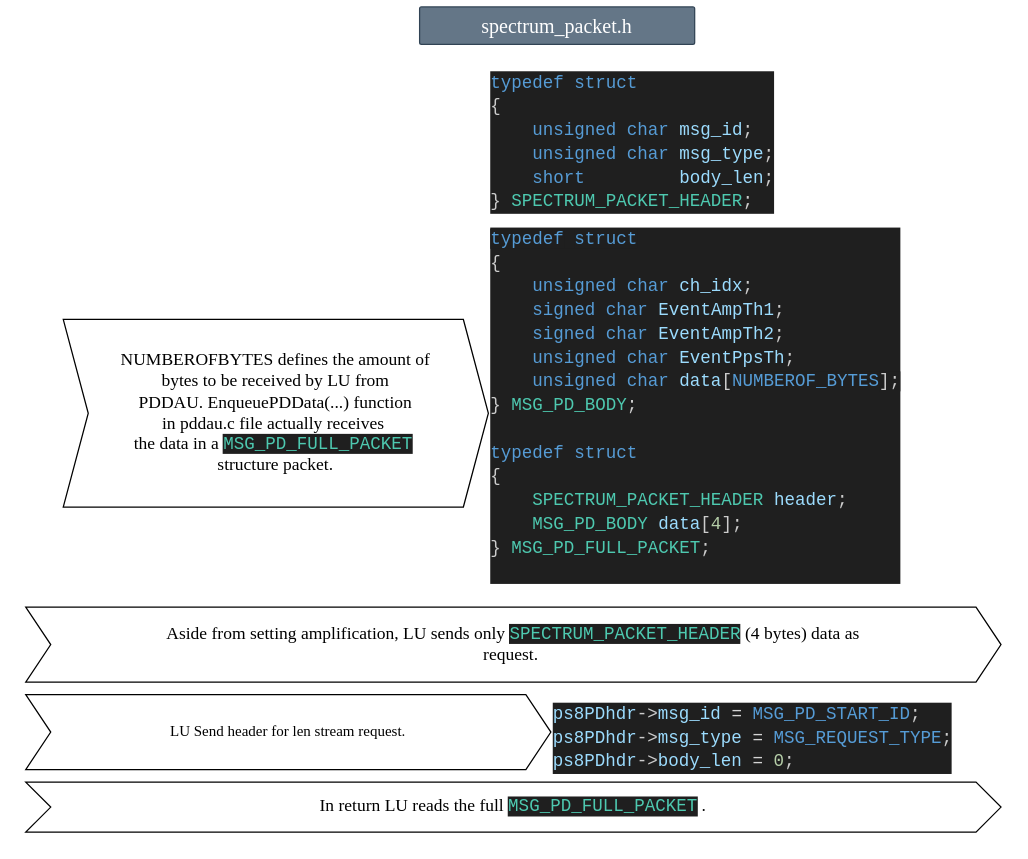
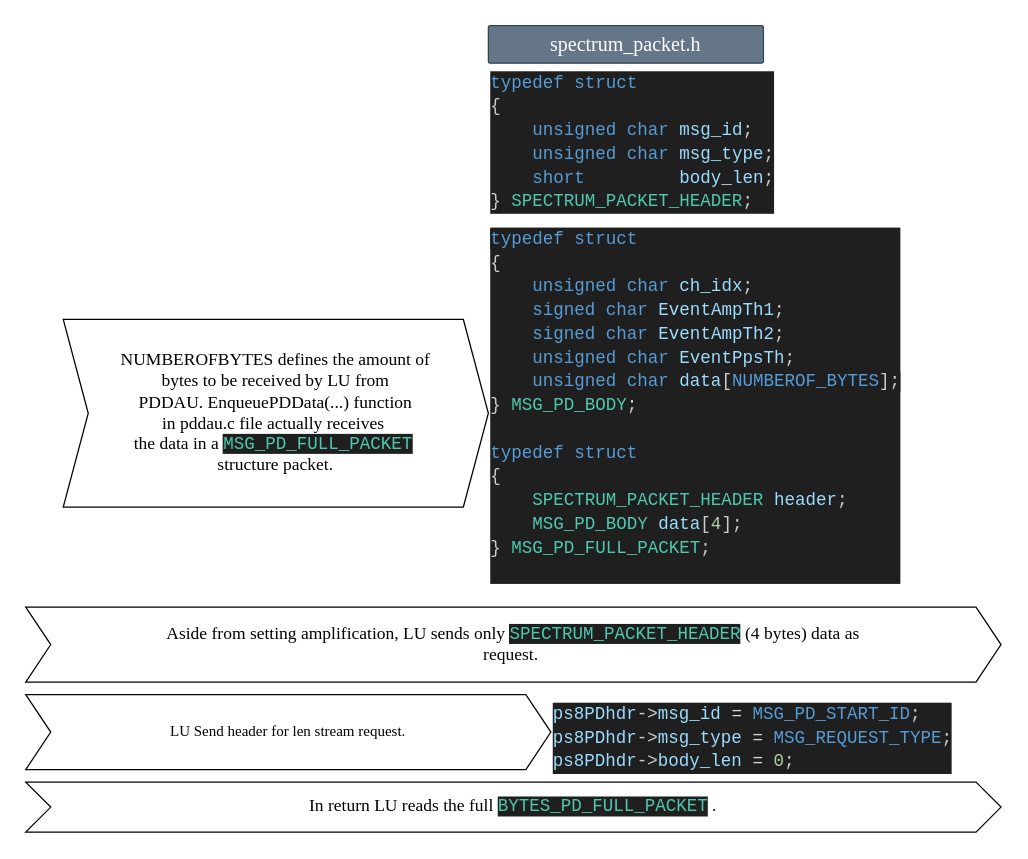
(557, 26) -> (626, 44)
(513, 807) -> (513, 807)
